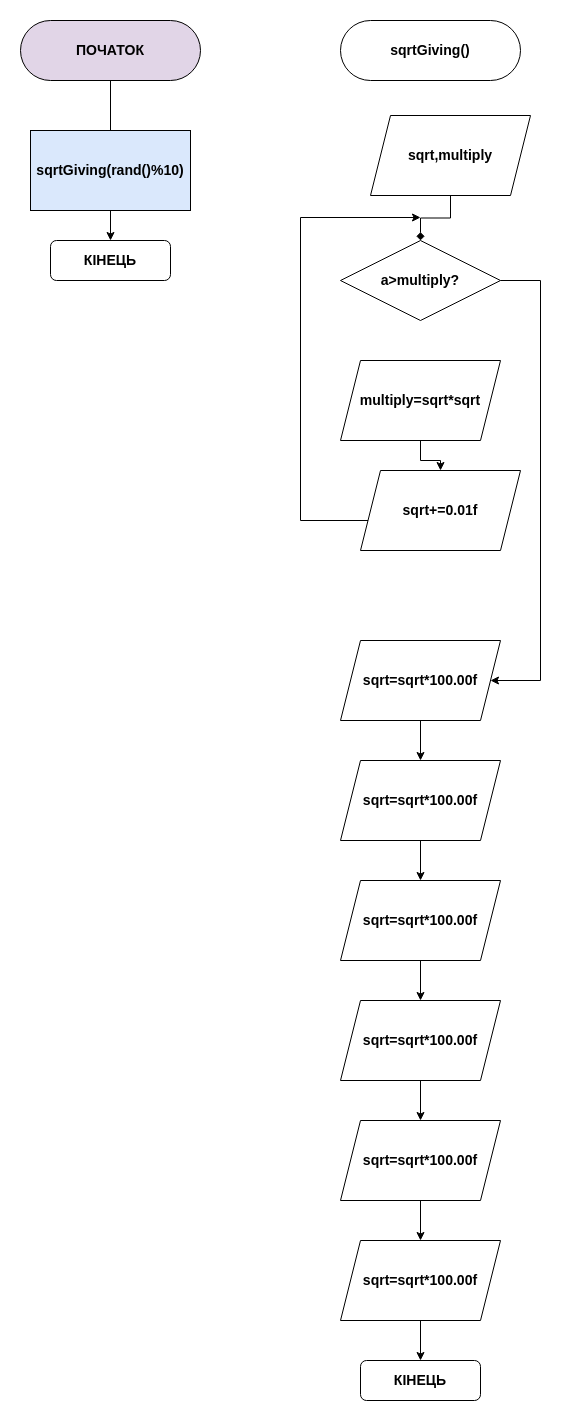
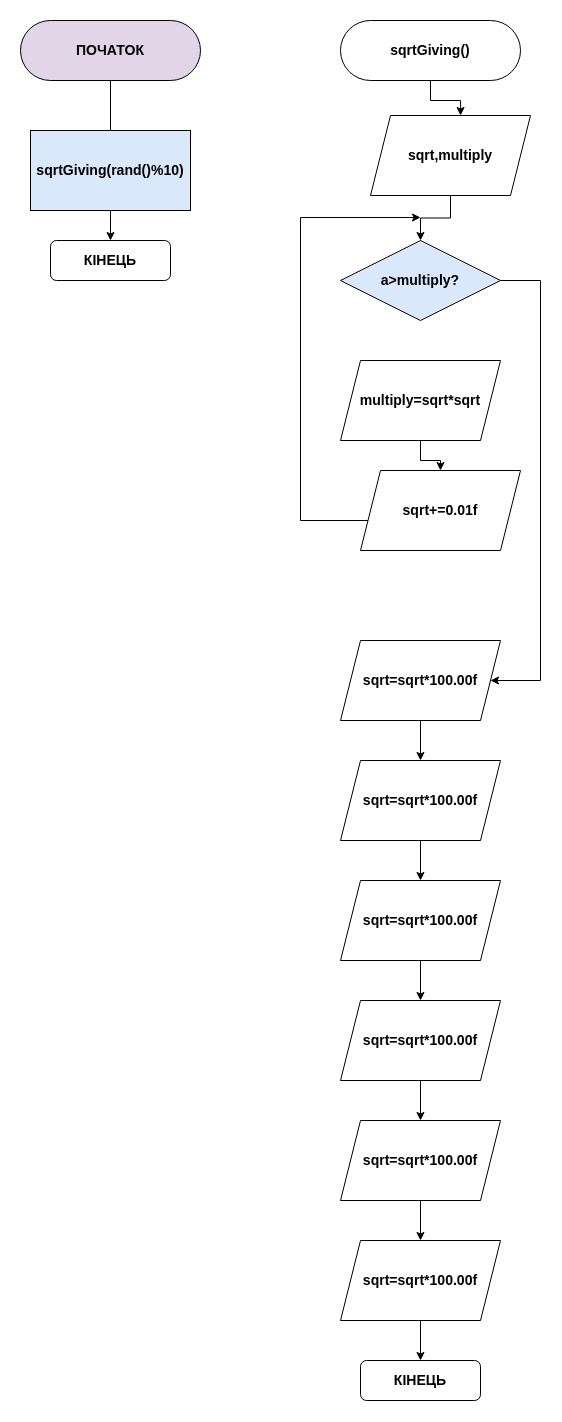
none -> (440, 101)
(421, 232) -> (421, 232)
(421, 281) -> (421, 281)
